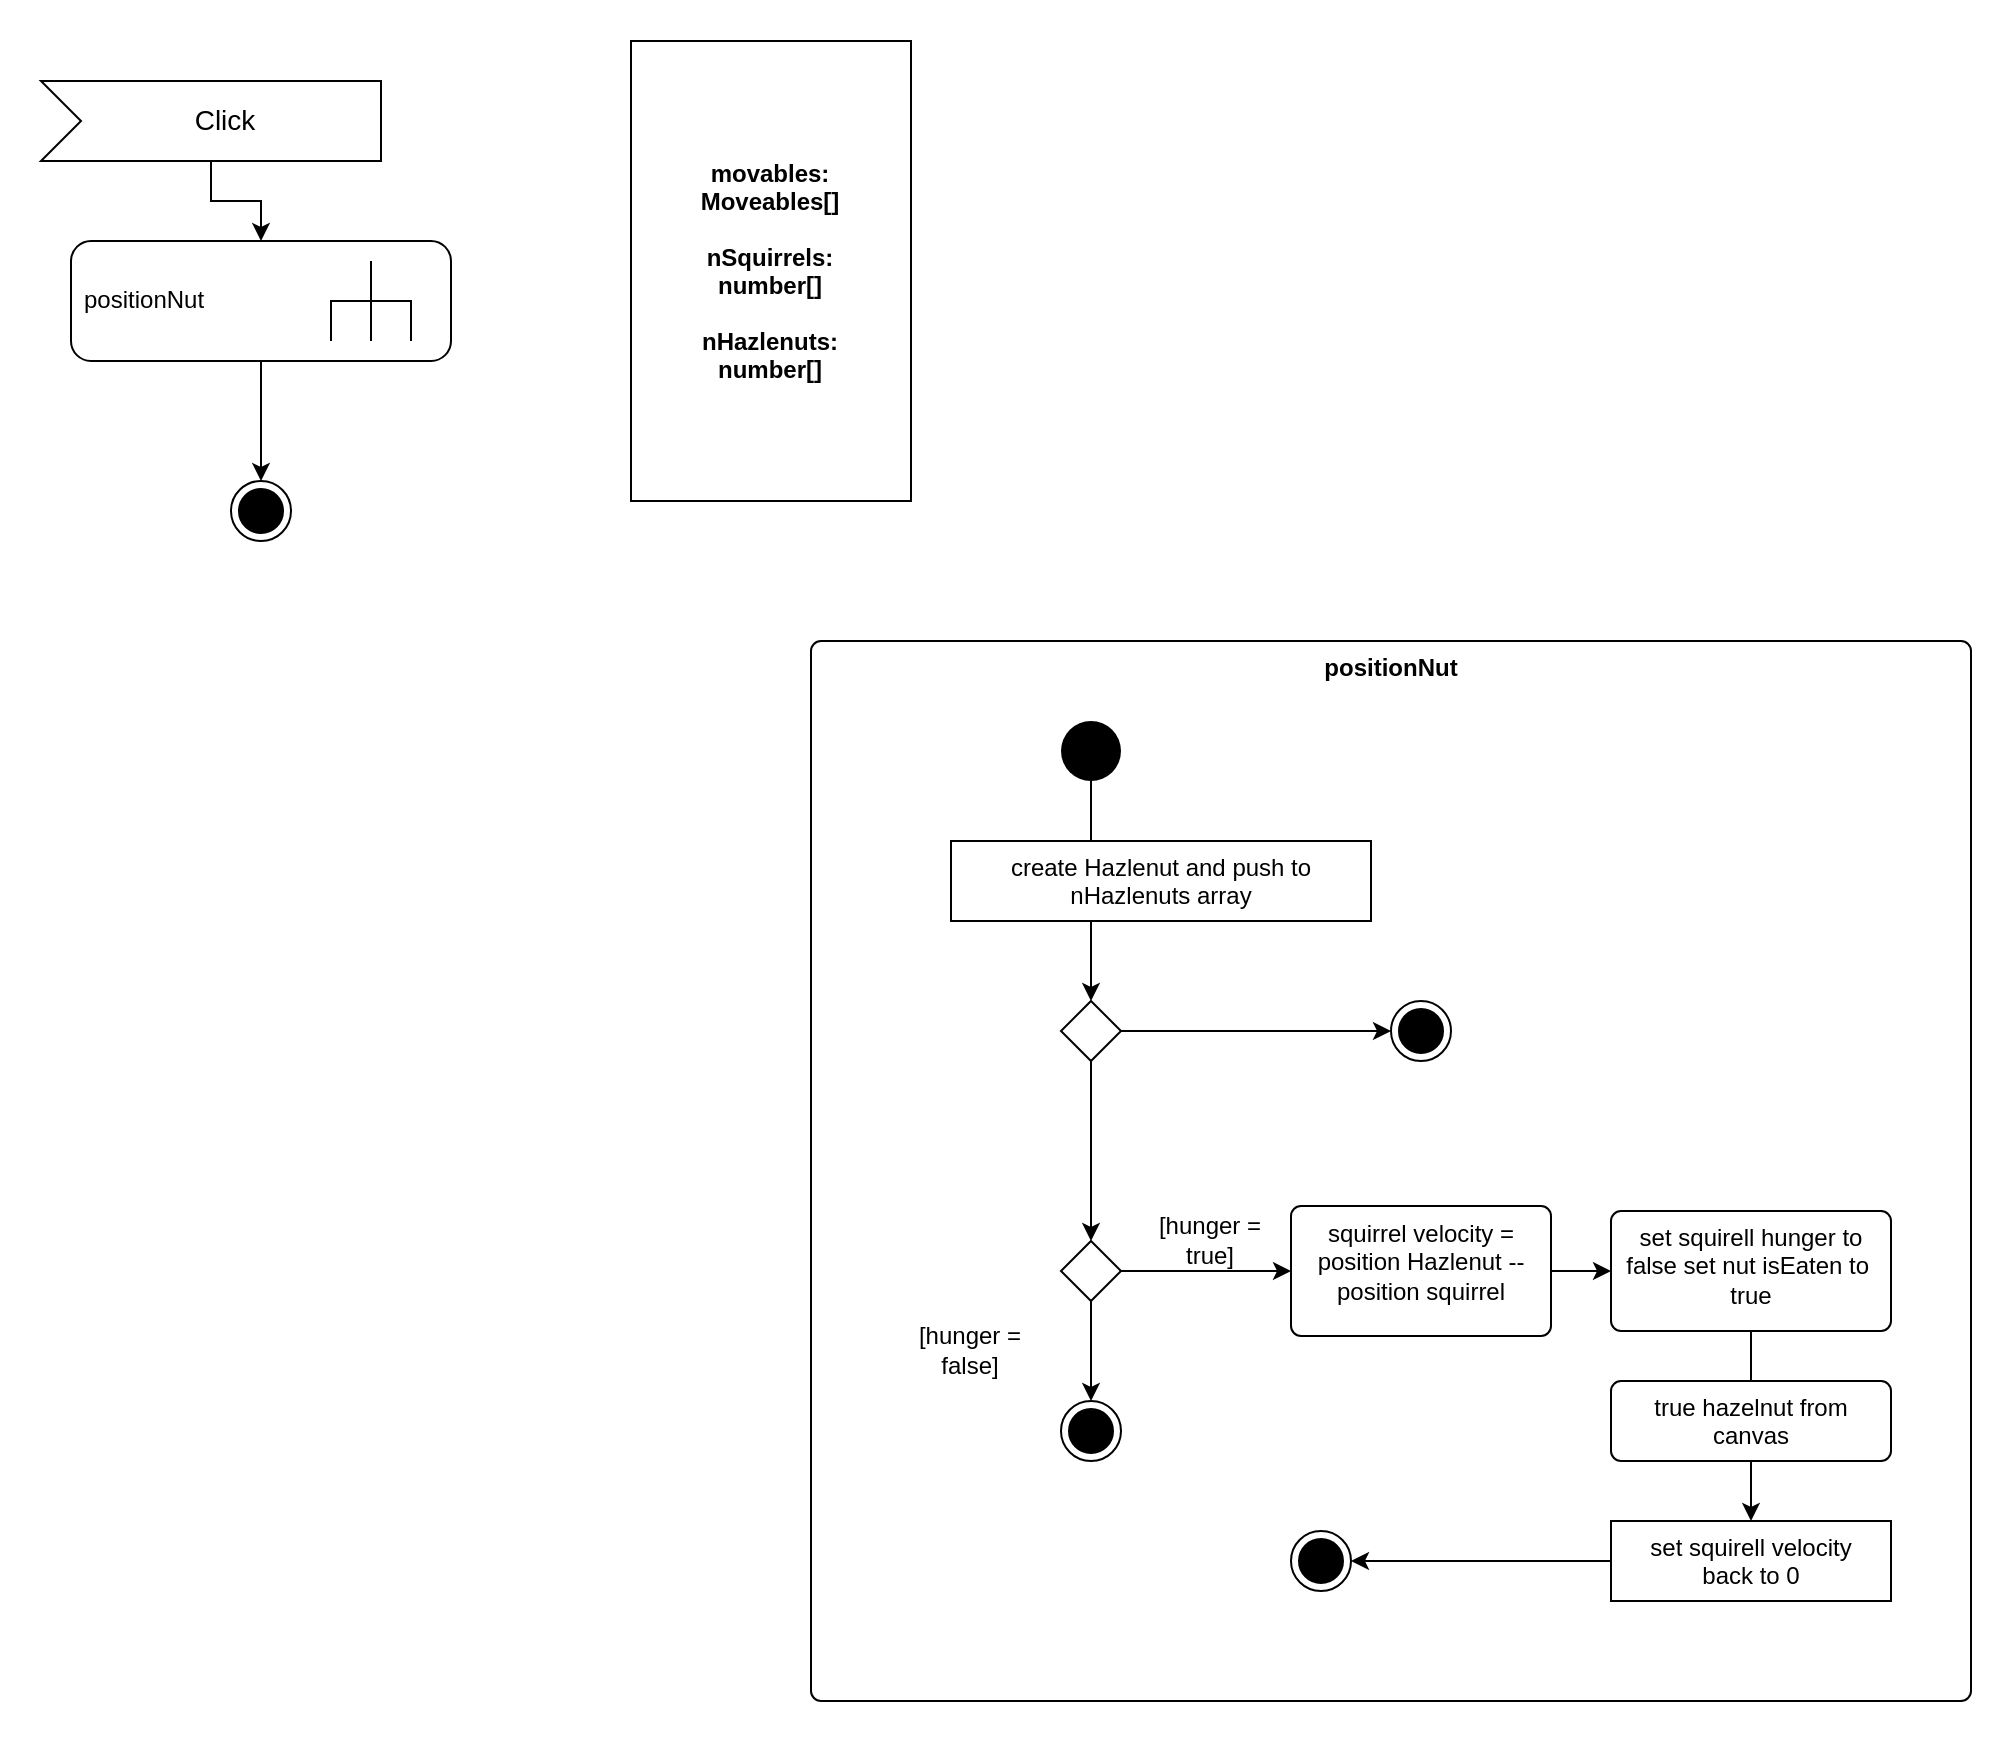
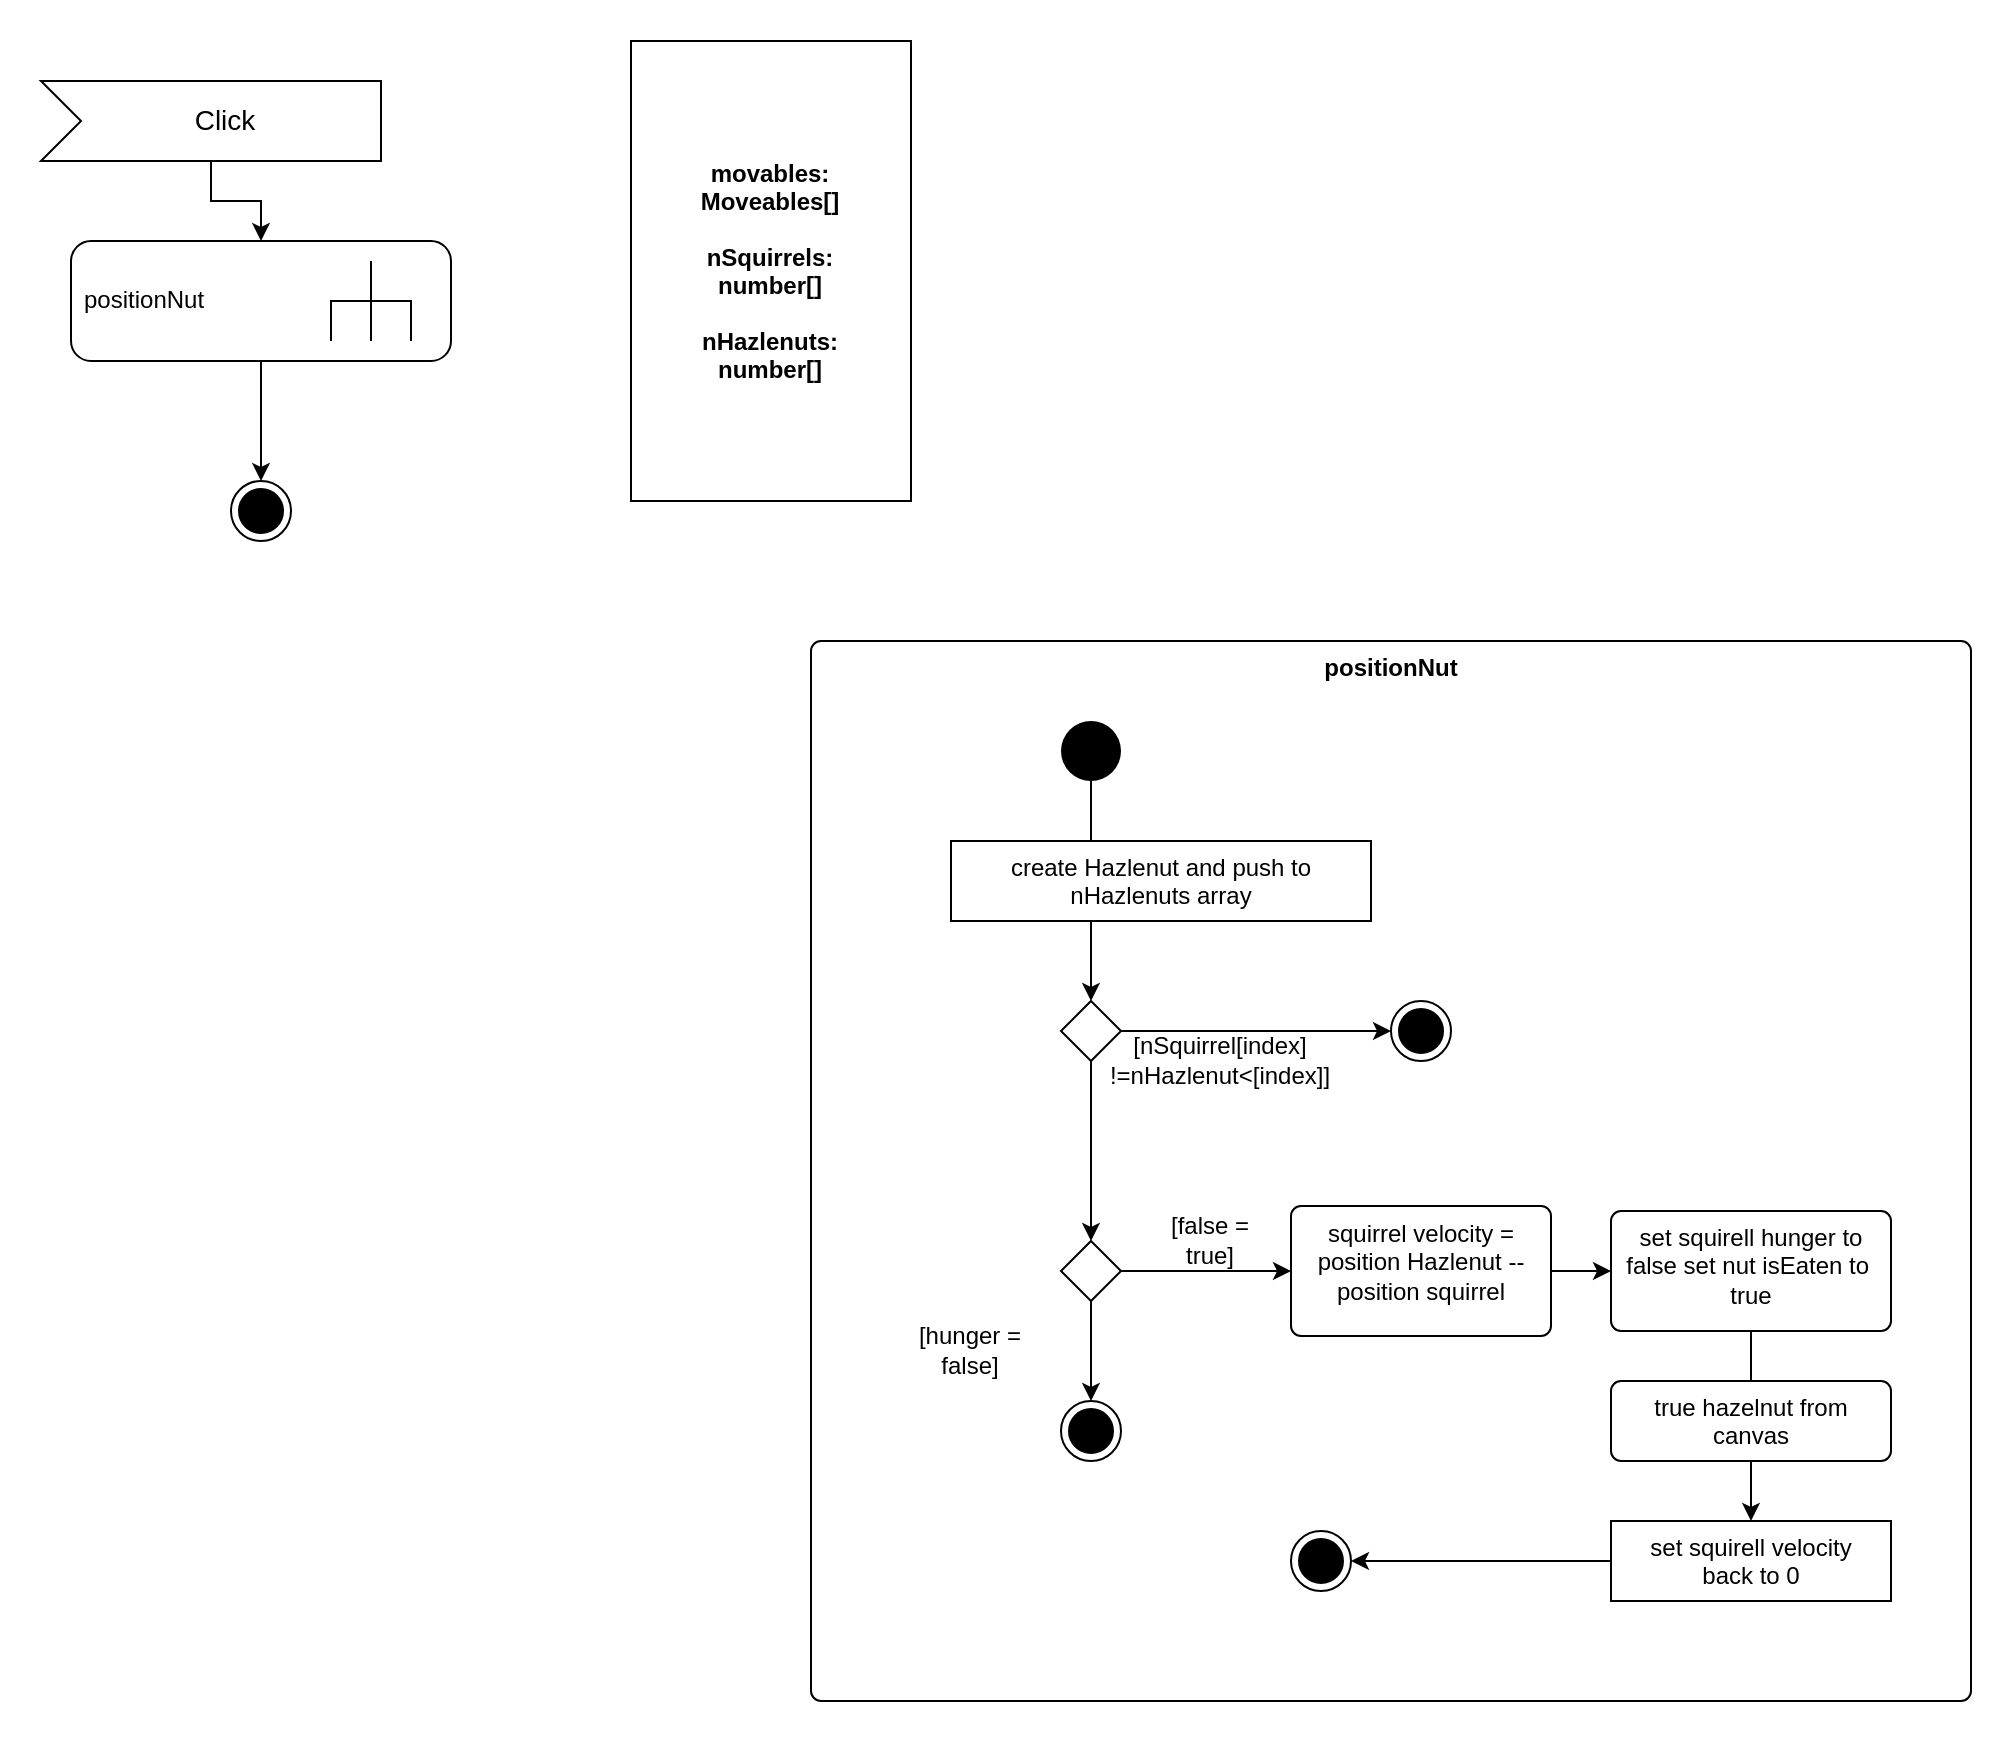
none -> (1221, 1061)
(1211, 1241) -> (1211, 1241)
